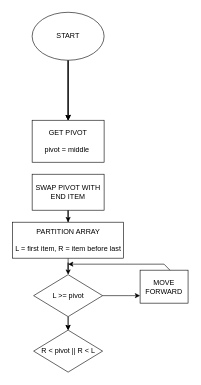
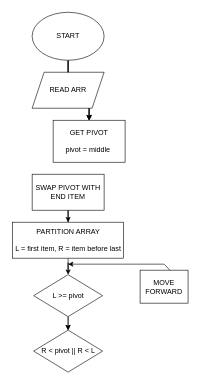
none -> (68, 90)
(68, 141) -> (89, 141)
(119, 296) -> none
